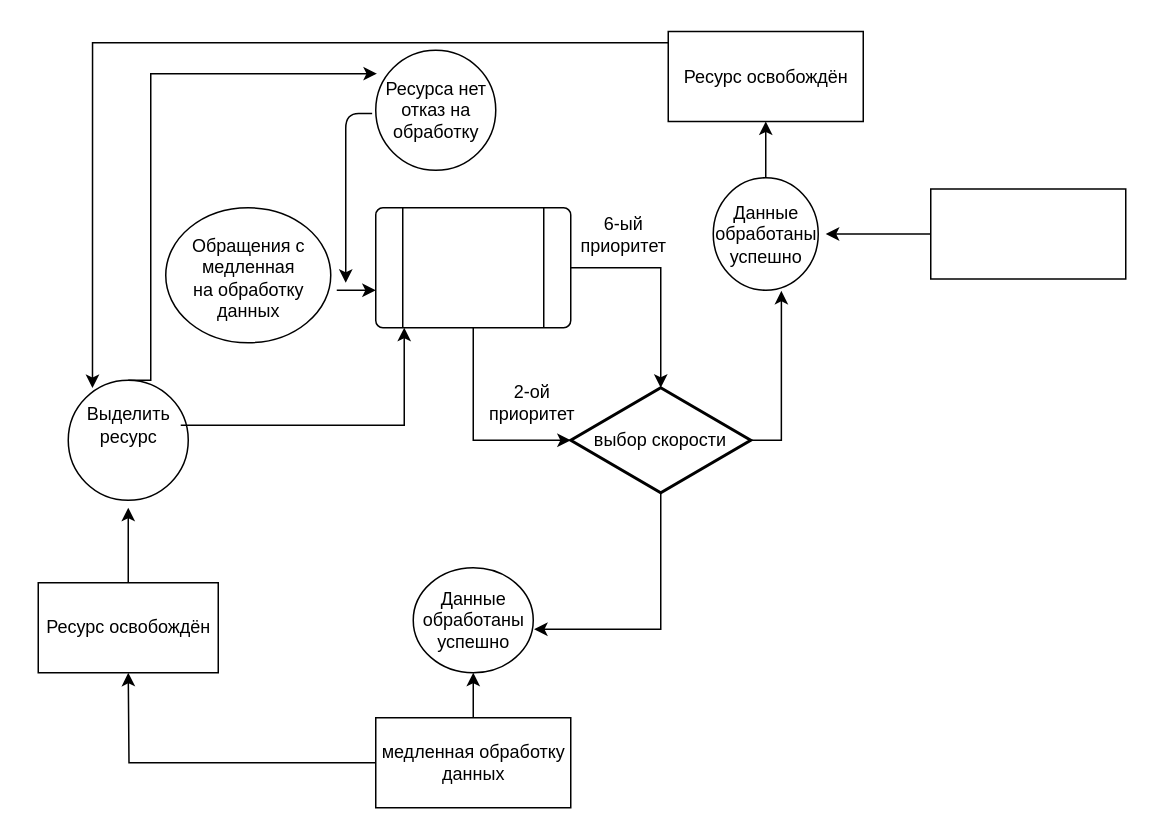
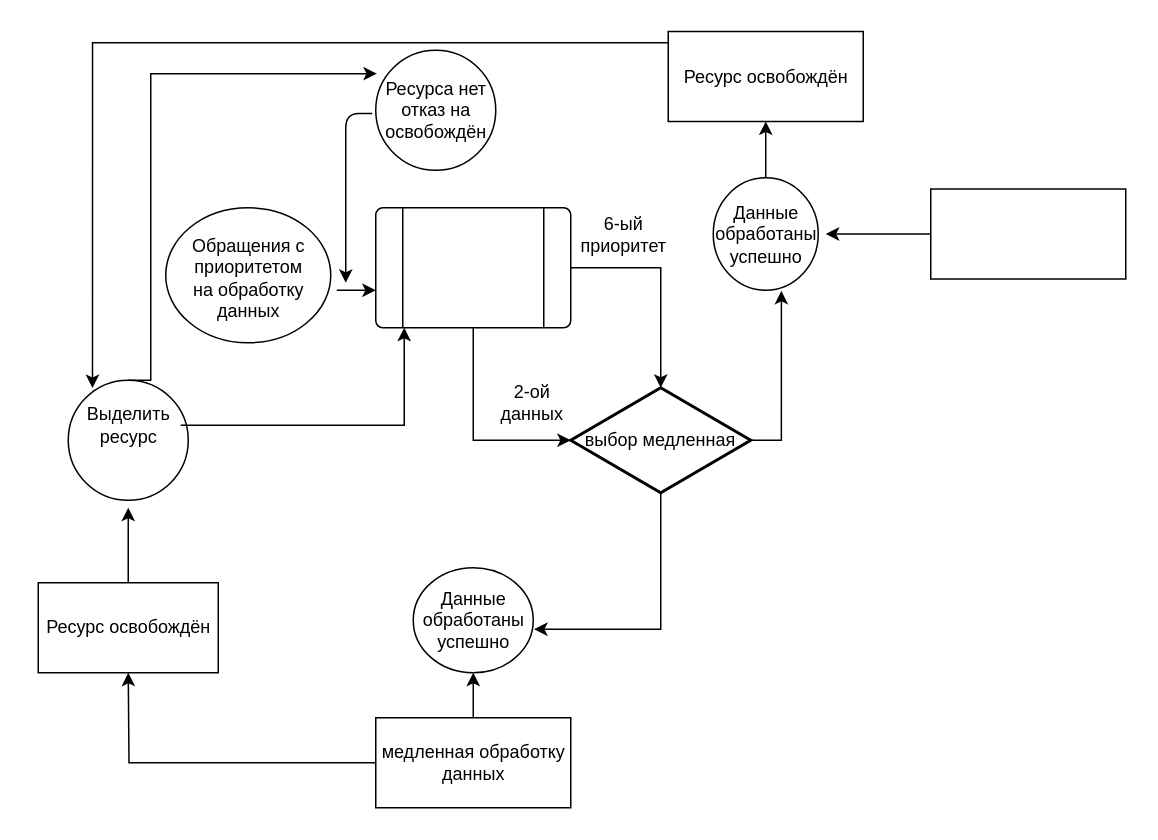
(437, 110) -> (437, 110)
(249, 268) -> (249, 268)
(533, 403) -> (533, 403)
(661, 440) -> (661, 440)
